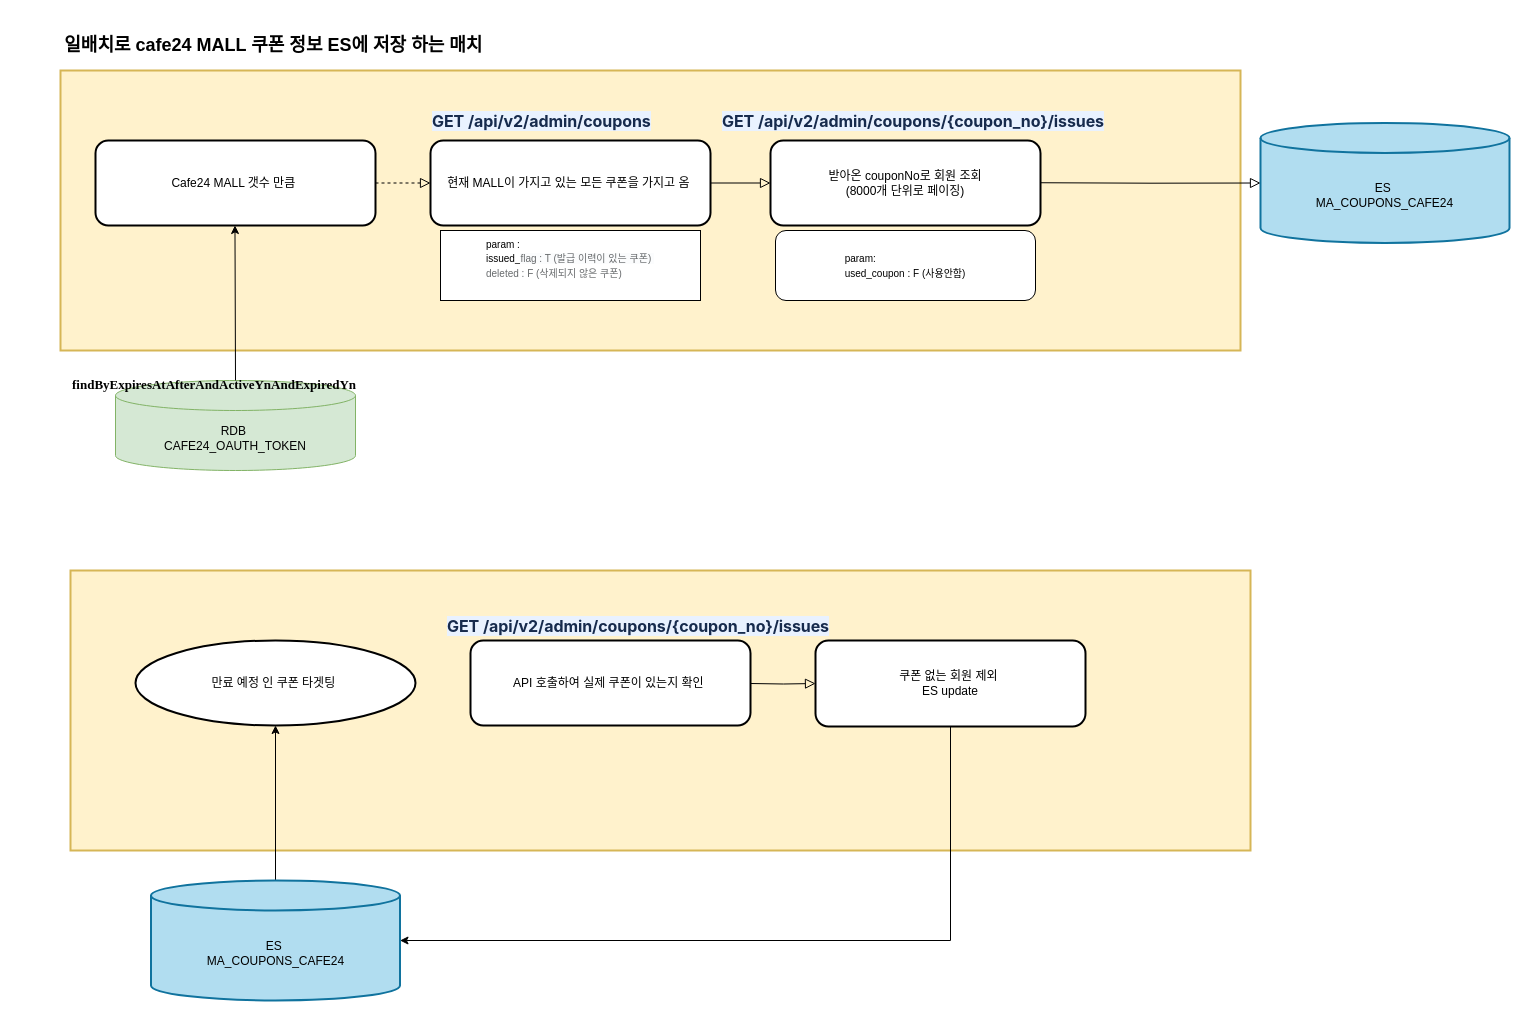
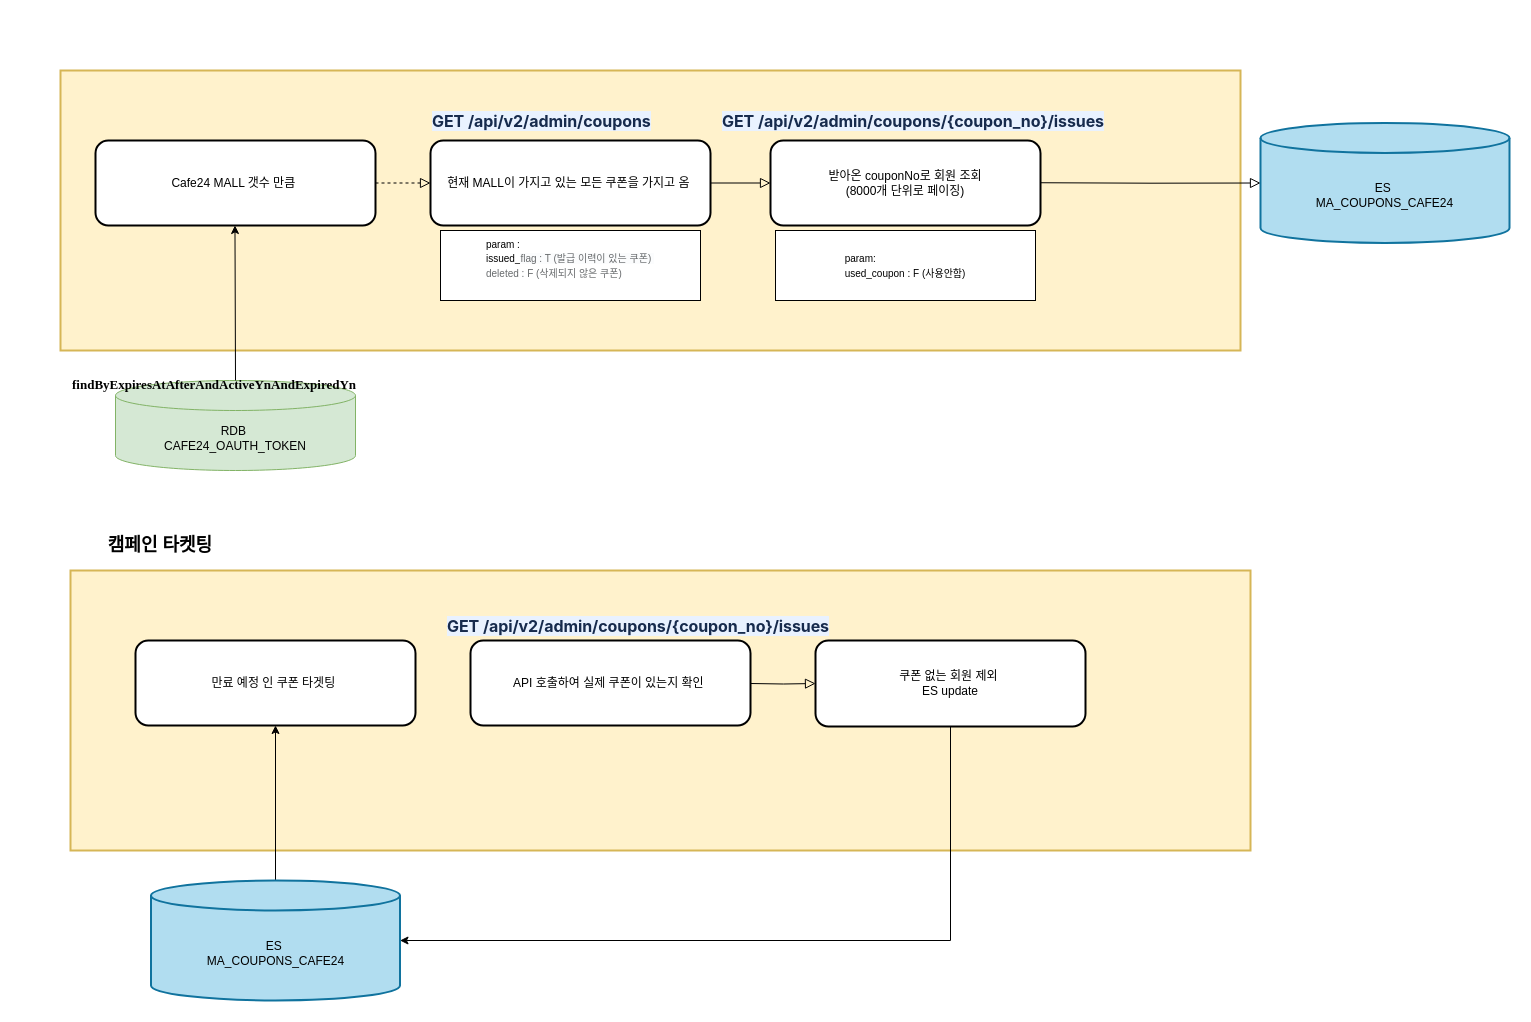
(276, 46) -> none
(906, 266) -> (906, 266)
none -> (161, 546)
(276, 683) -> (276, 683)
